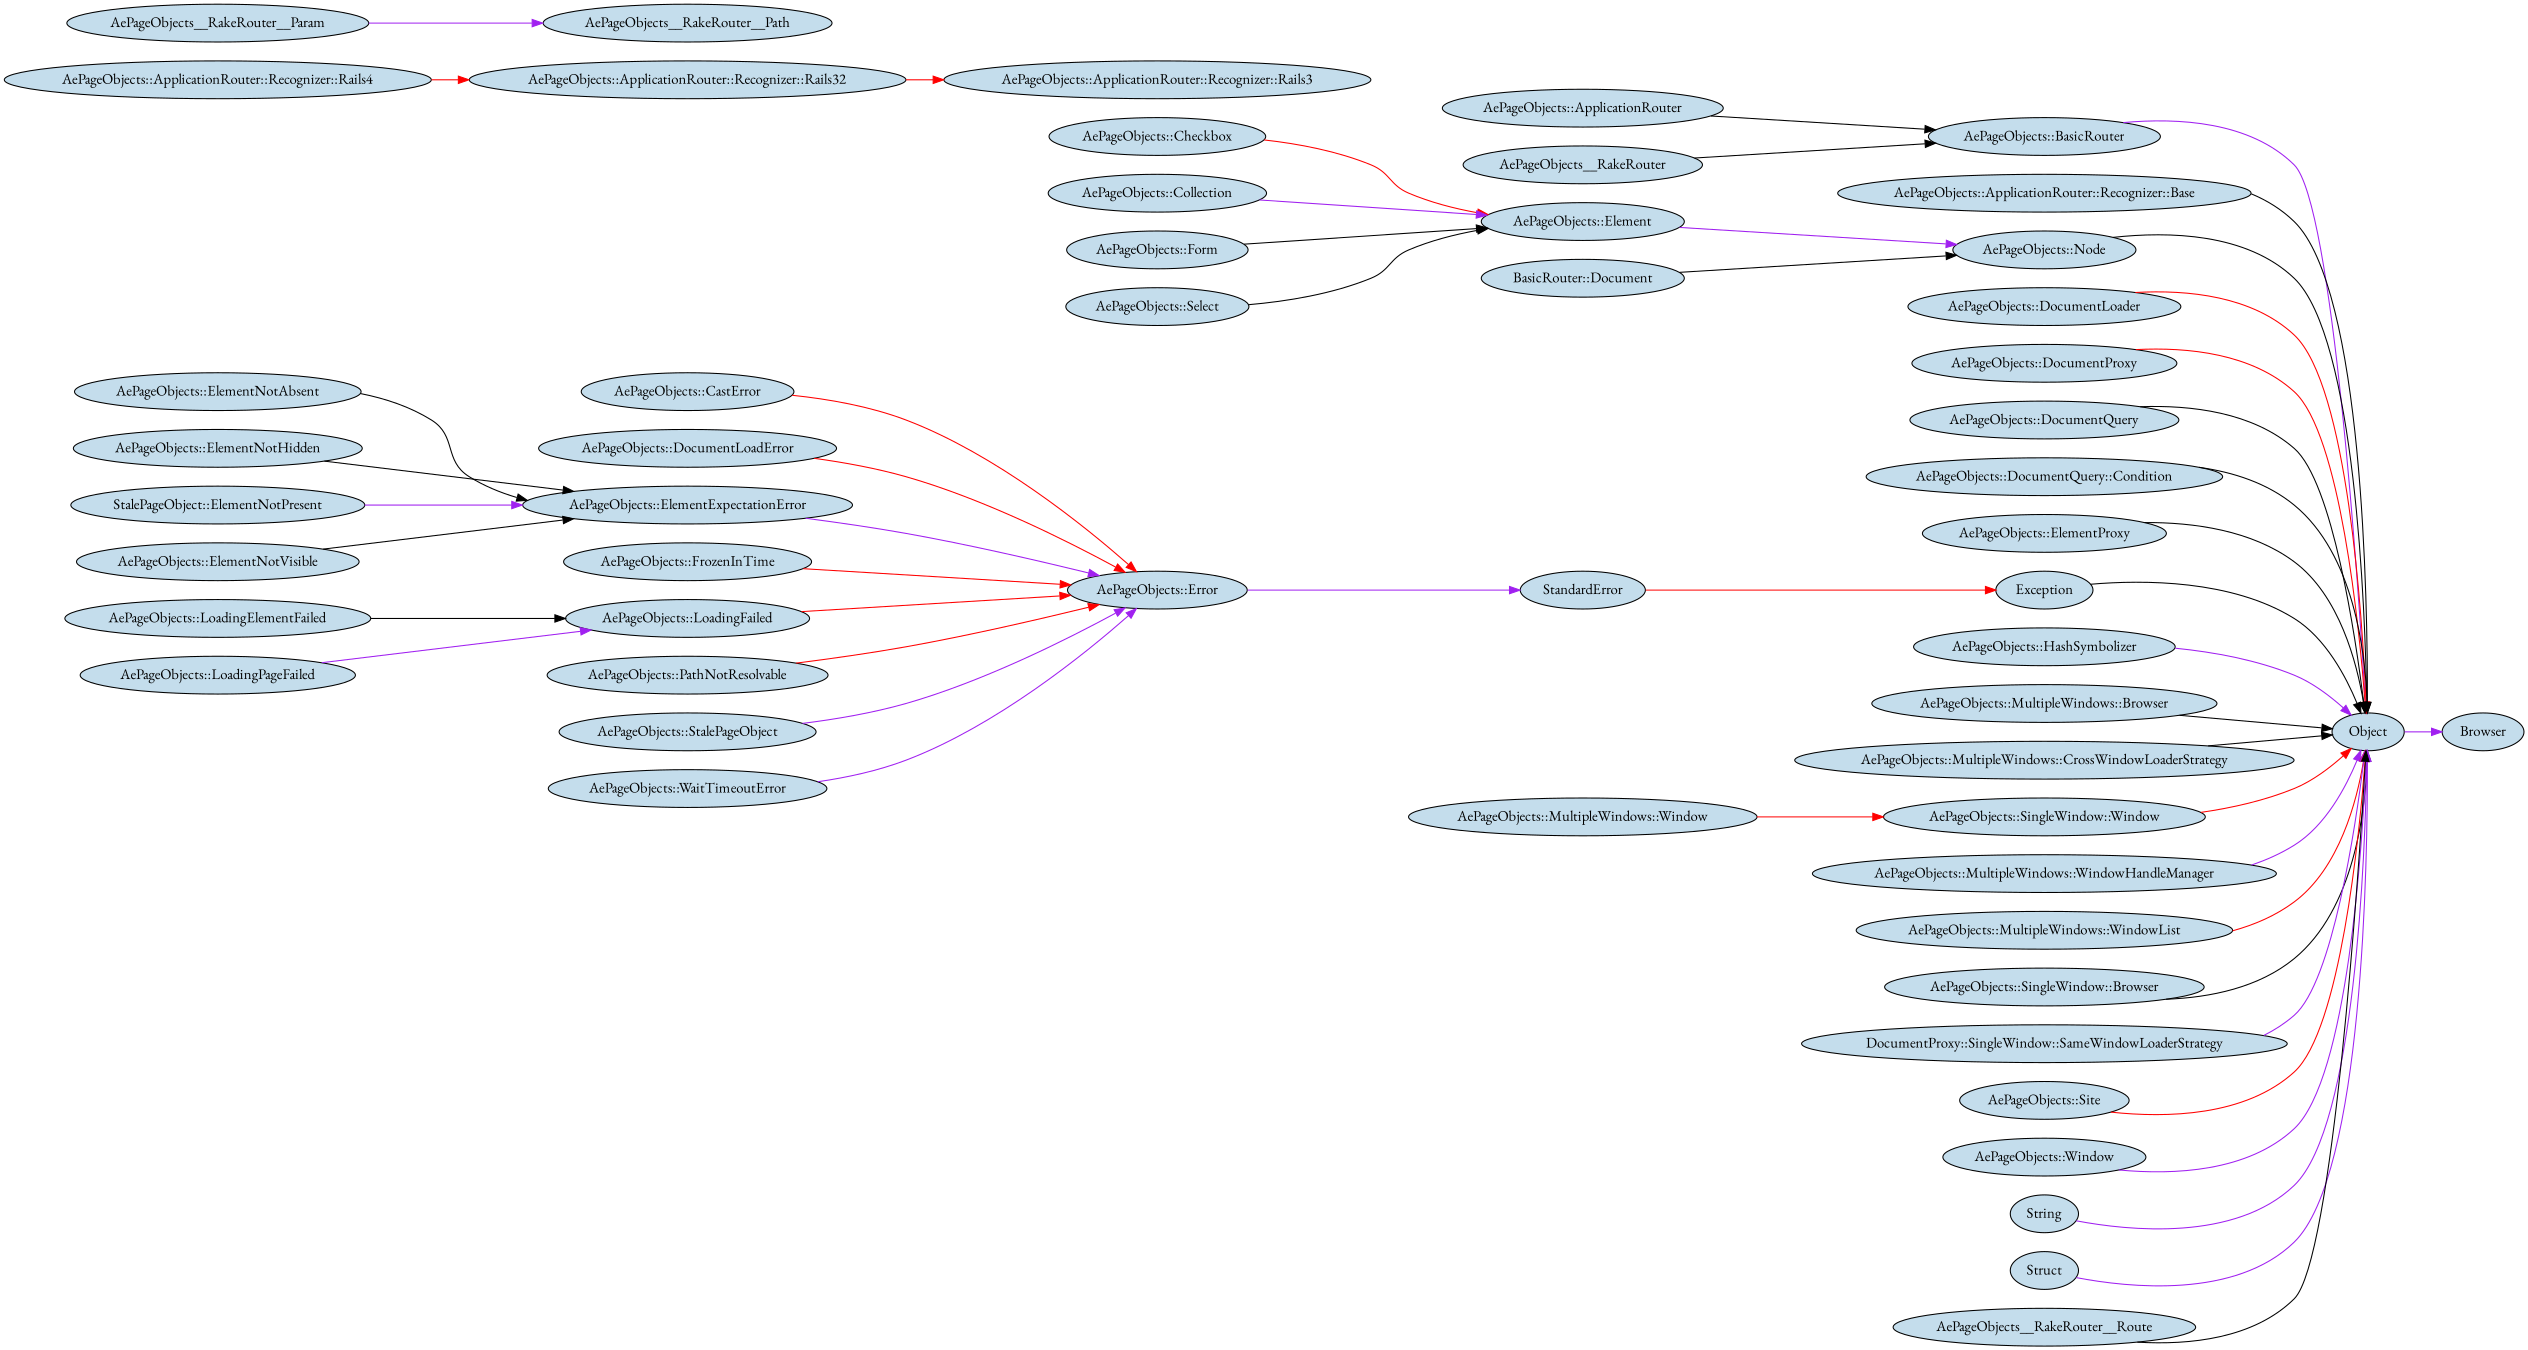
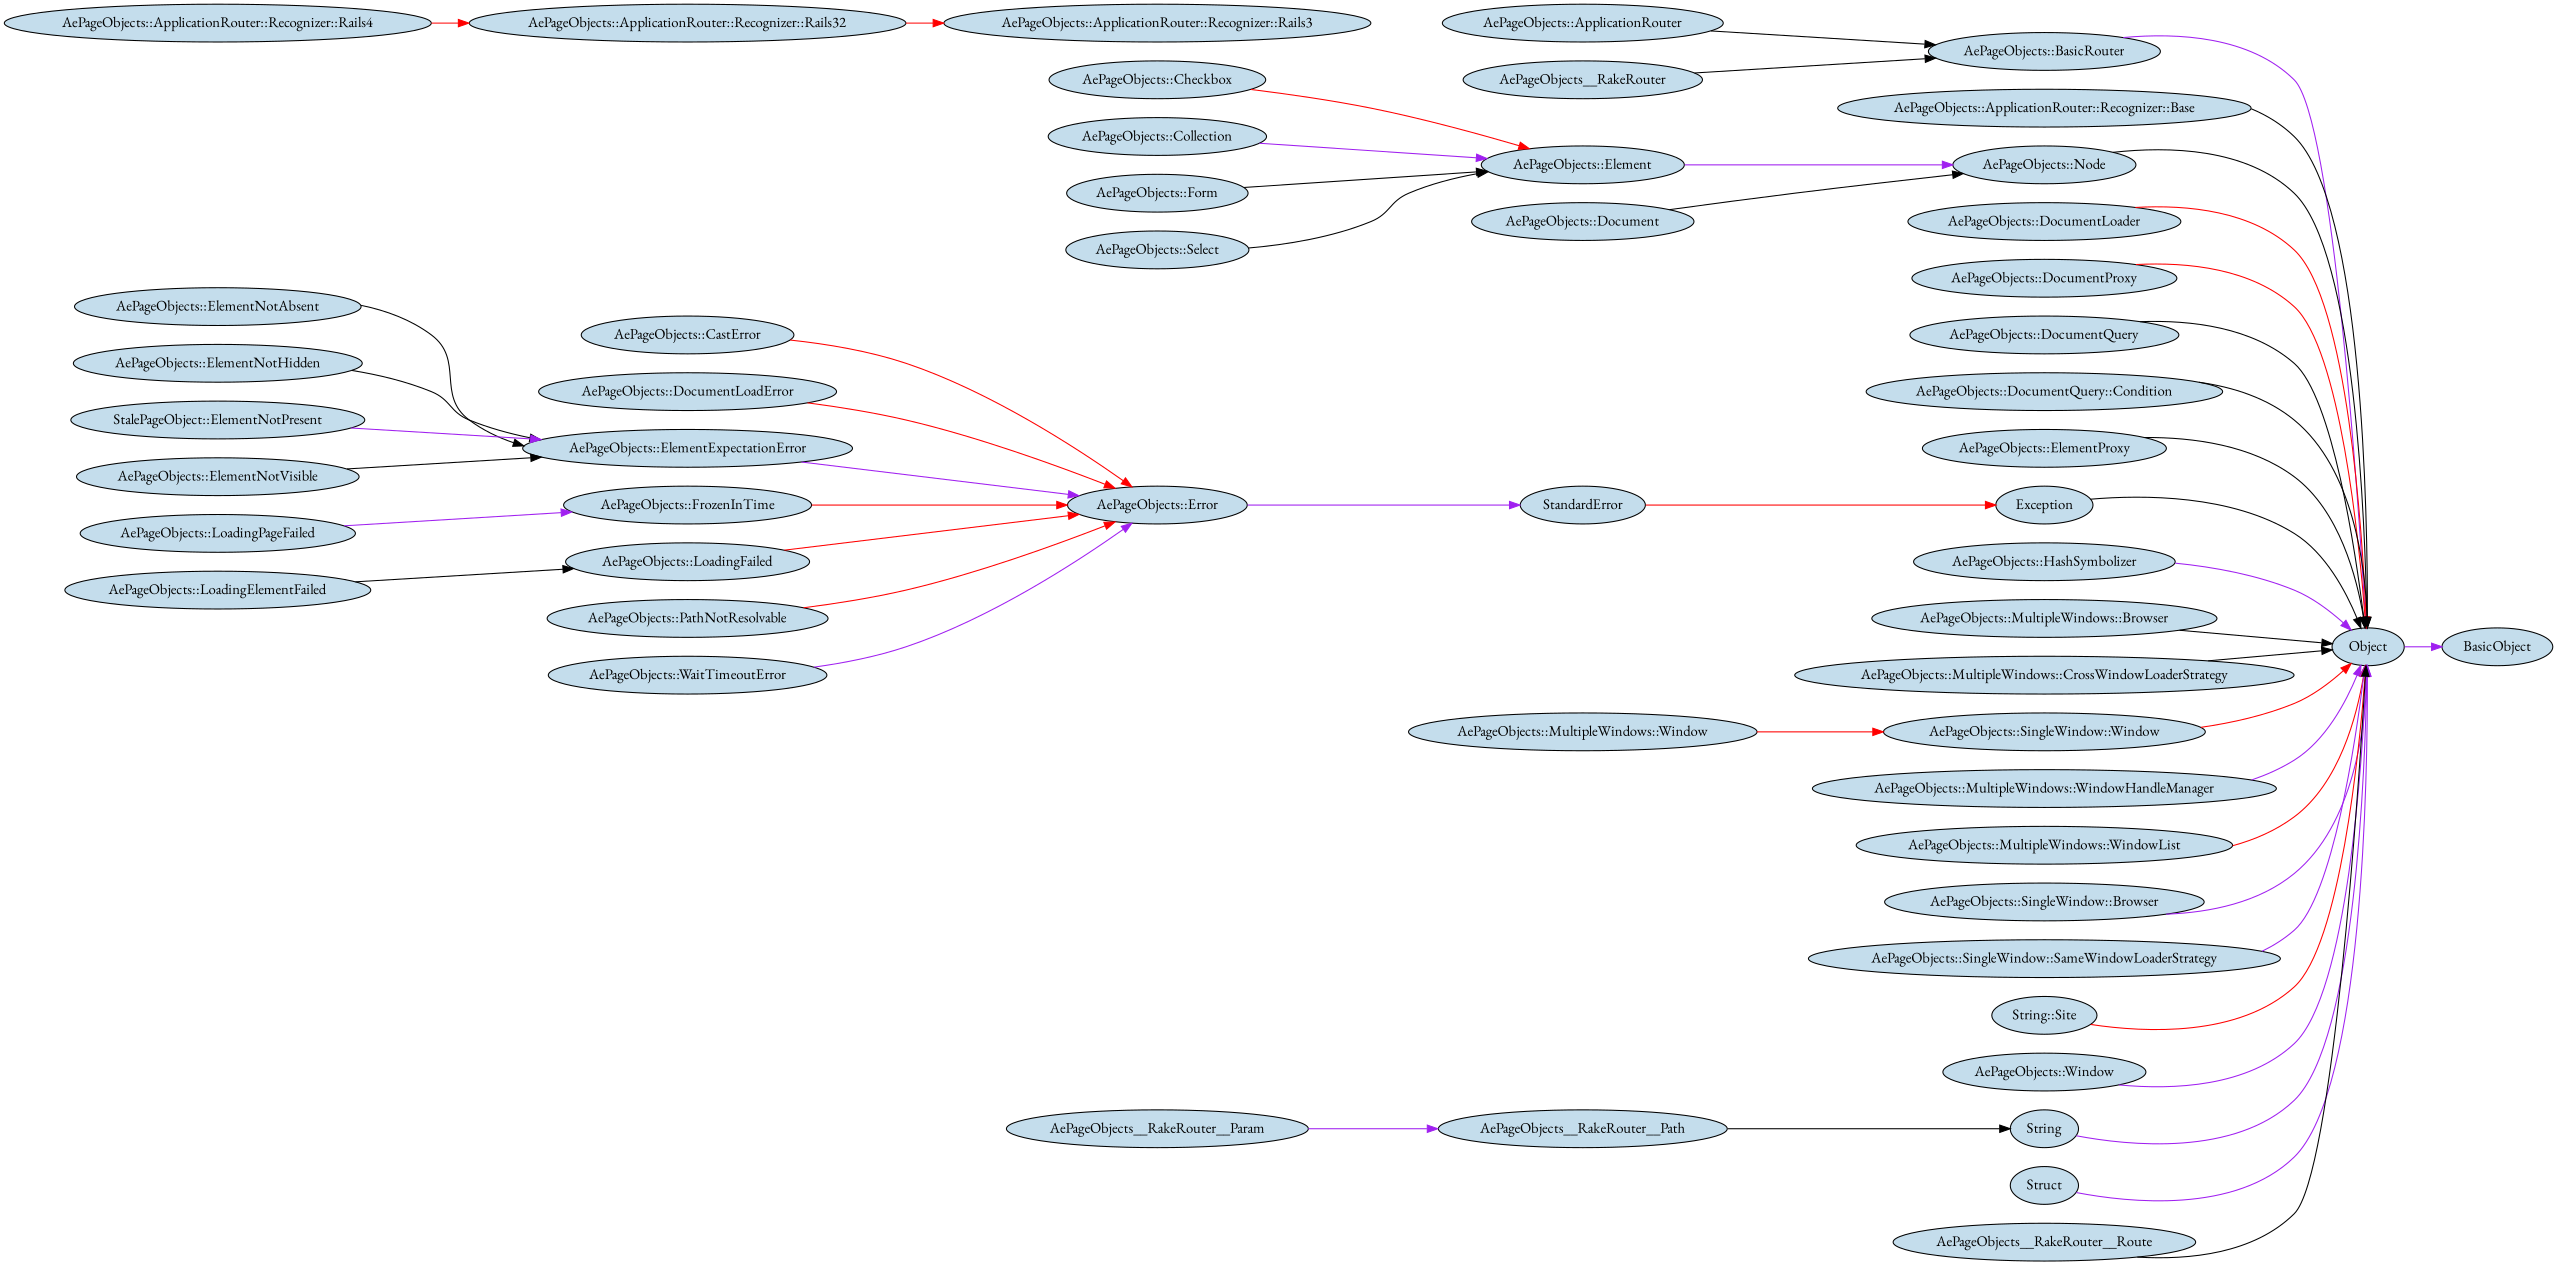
(1583, 278) -> (1583, 222)
(451, 647) -> (453, 519)
(688, 732) -> none
(2483, 732) -> (2497, 647)
(2321, 929) -> (2321, 844)
(2044, 1044) -> (2044, 959)
(2044, 1100) -> (2044, 1015)
none -> (1864, 1129)
